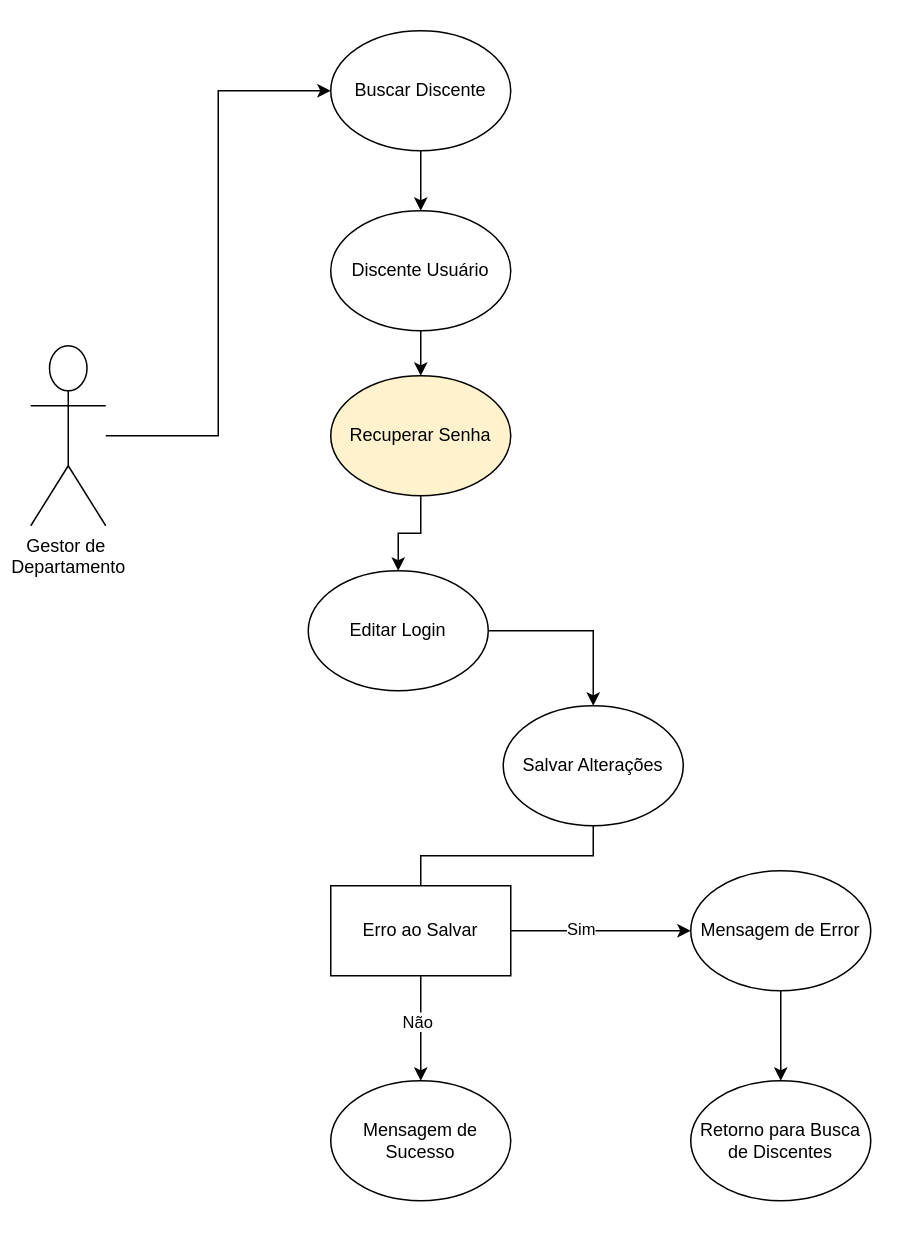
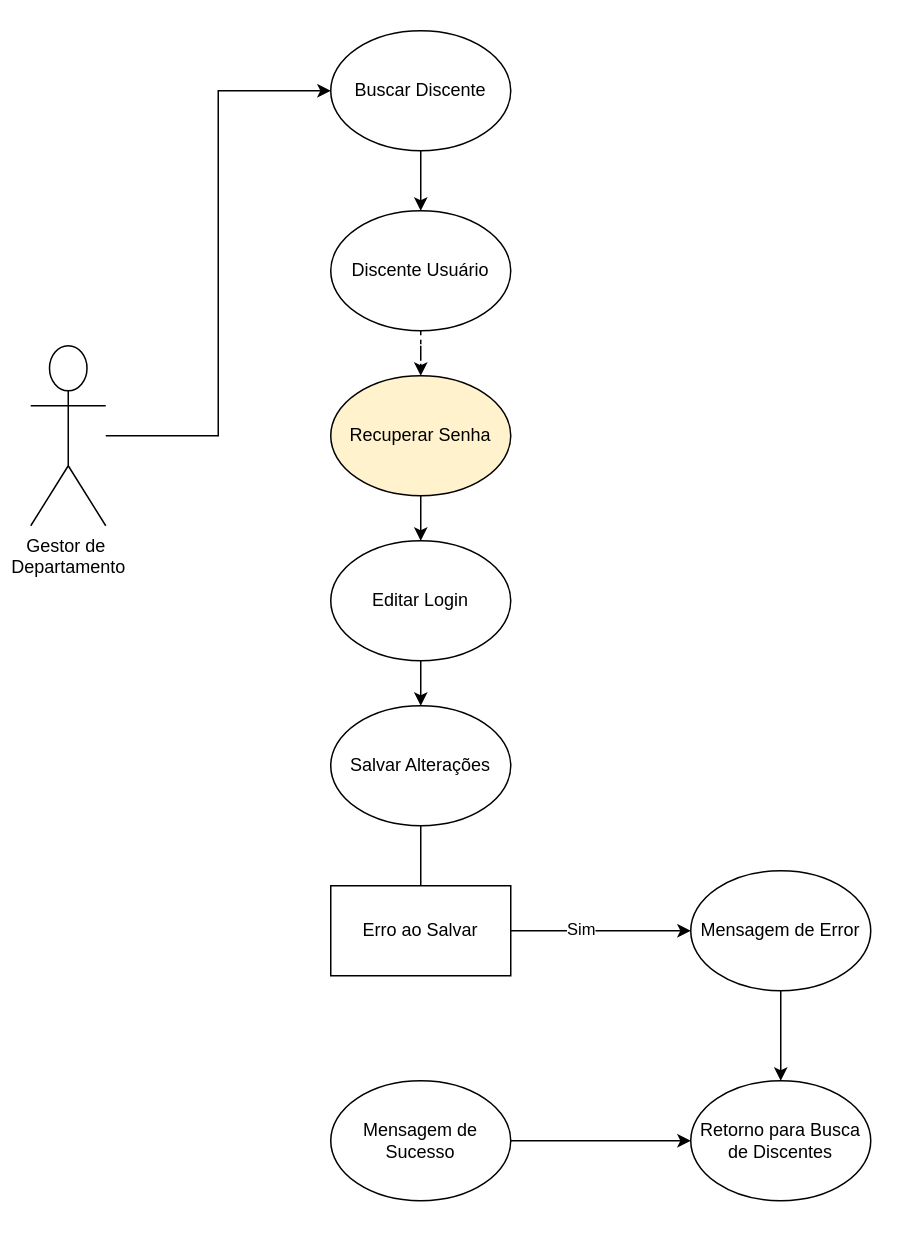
(421, 340) -> (421, 340)
(398, 631) -> (421, 601)
(593, 766) -> (421, 766)
(421, 1023) -> none
none -> (596, 1141)
